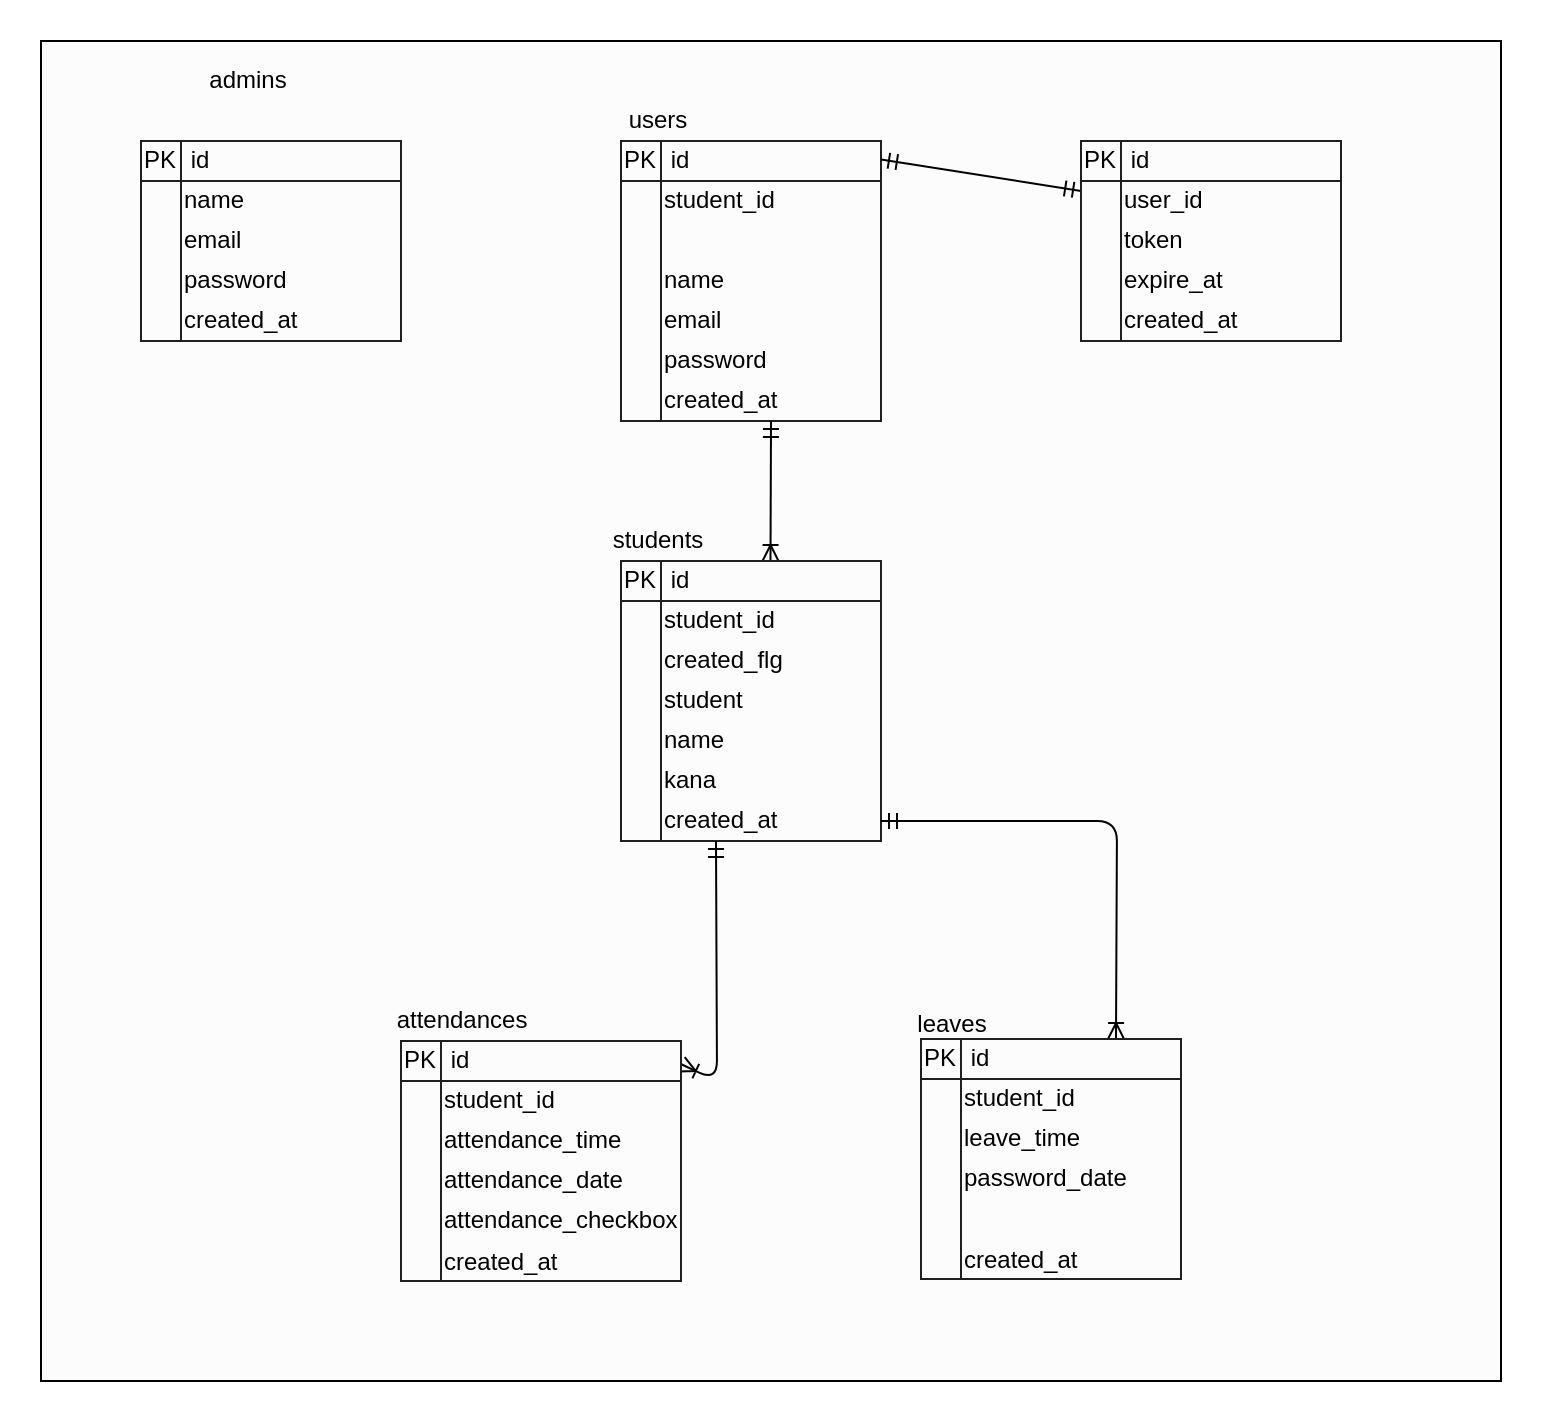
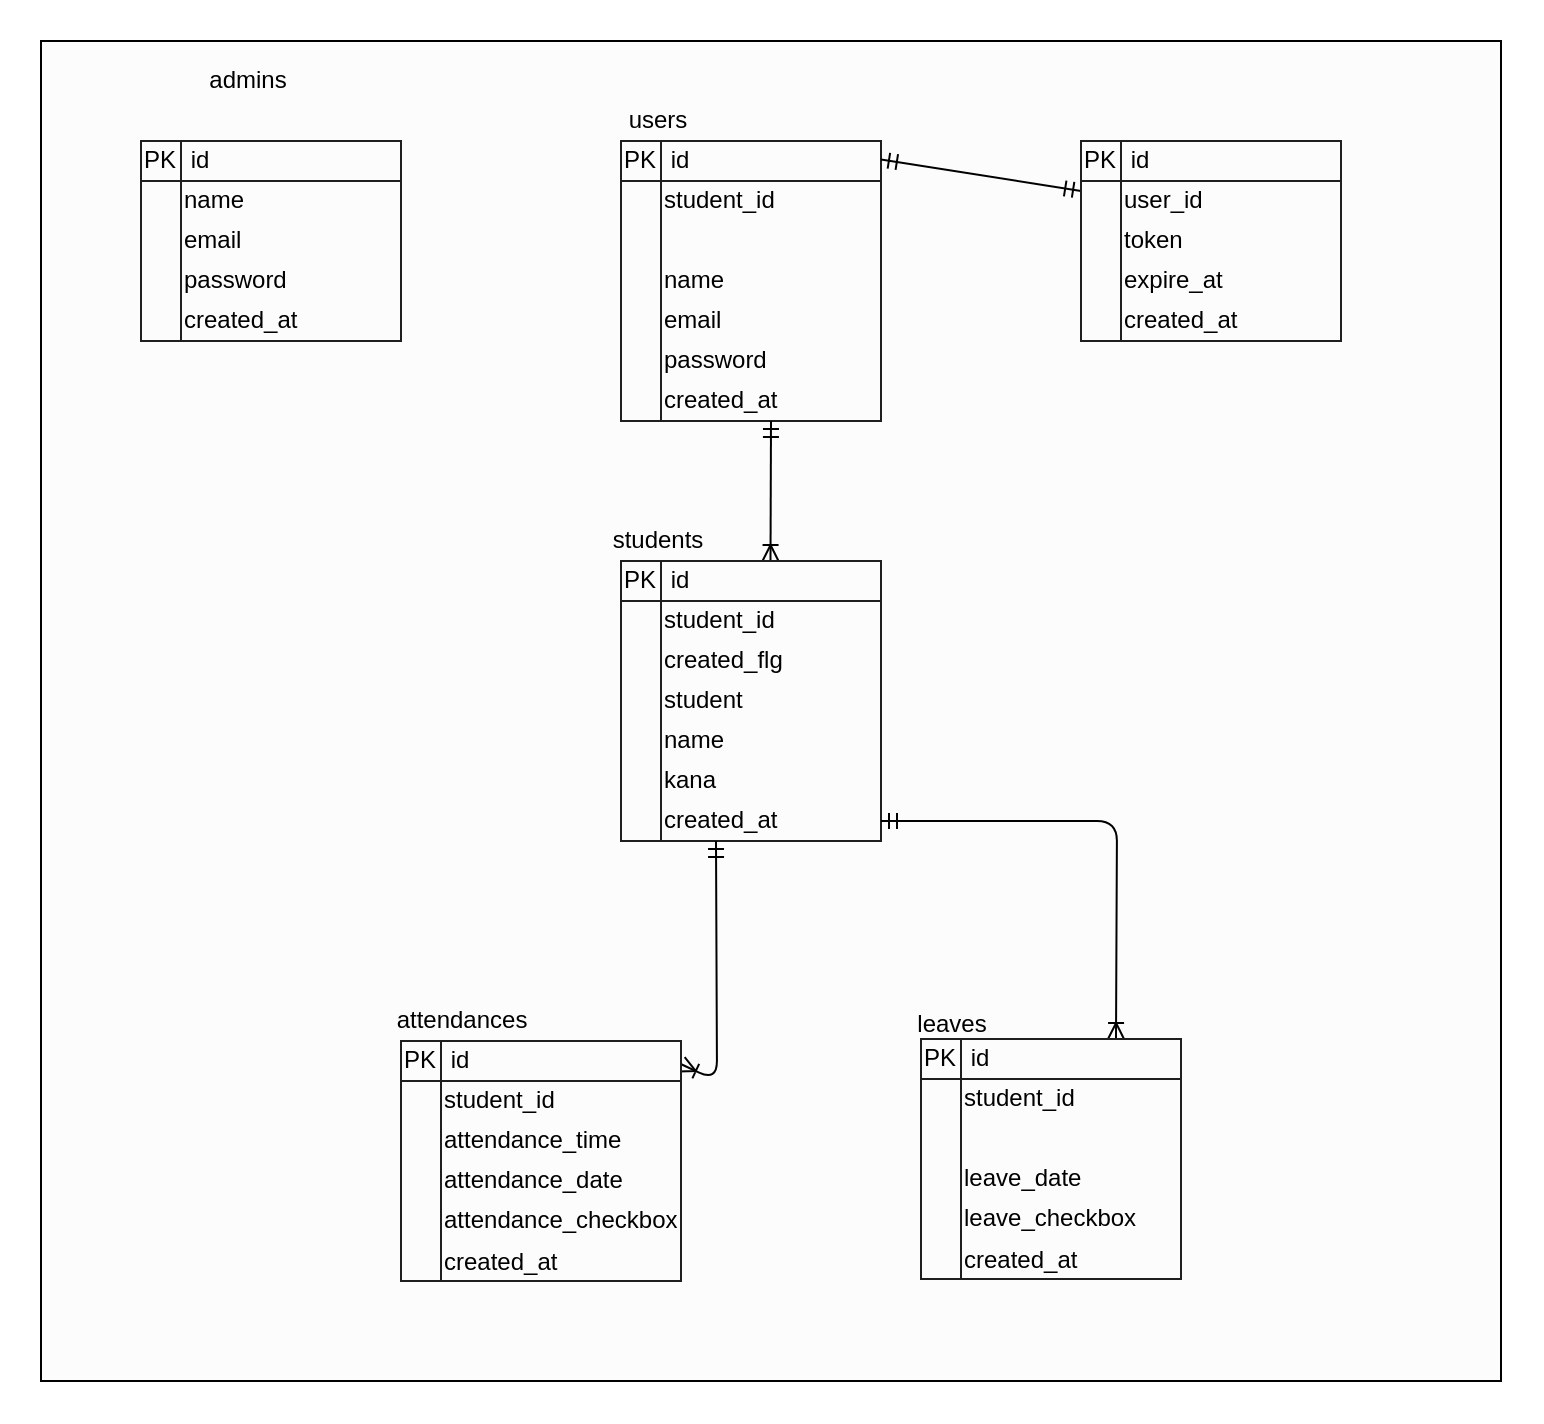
(1071, 1139) -> none
(1052, 1179) -> (1029, 1179)
none -> (1071, 1219)
